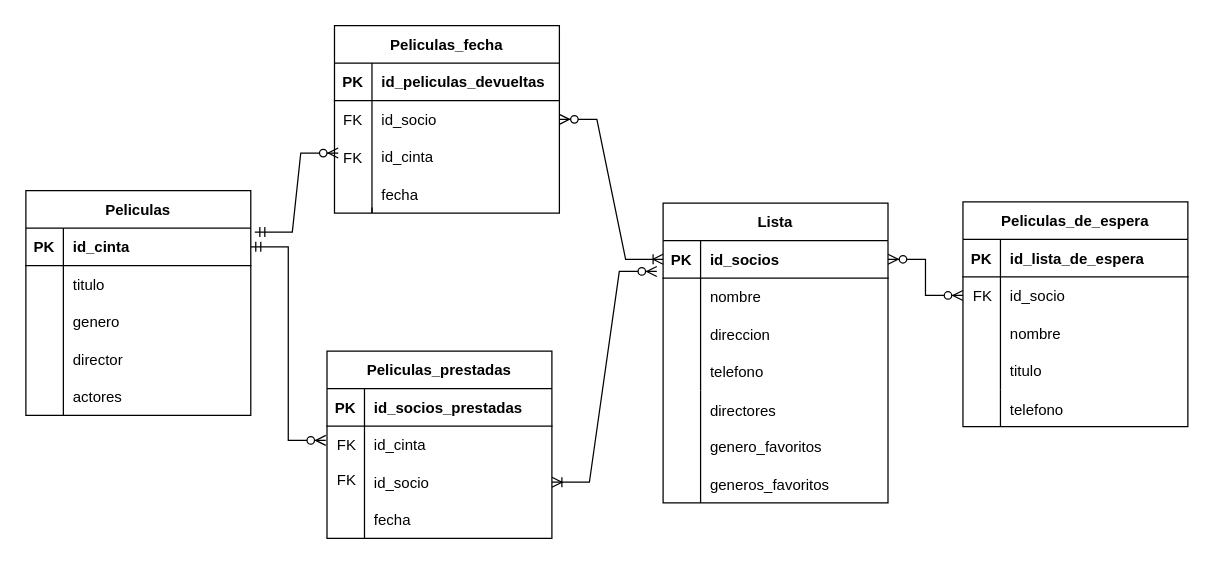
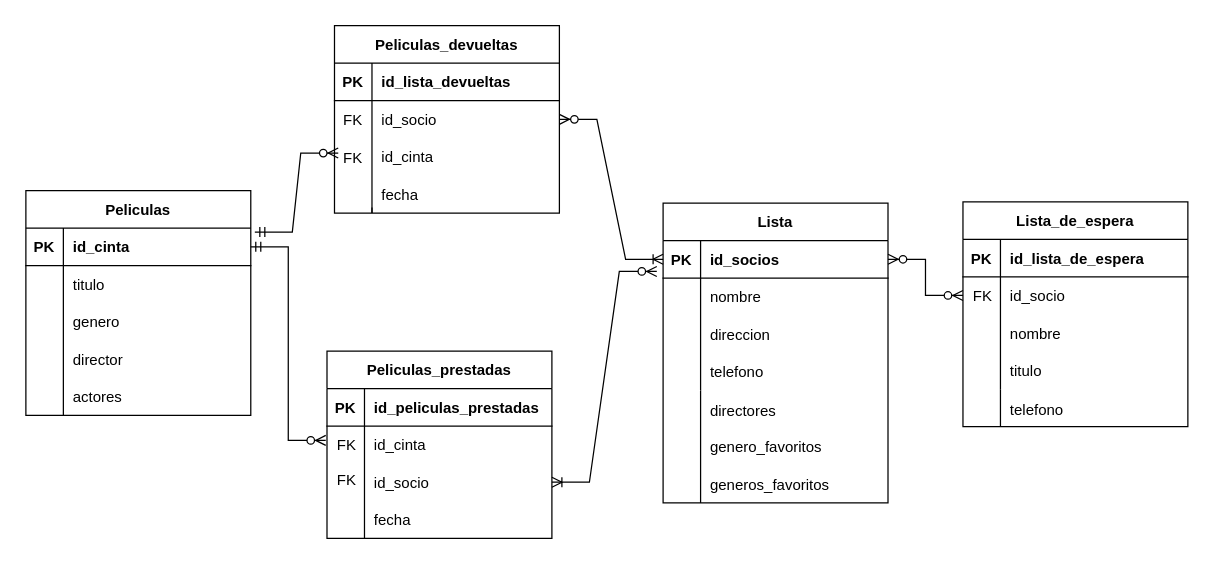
(446, 45) -> (446, 45)
(464, 83) -> (449, 83)
(1075, 221) -> (1075, 221)
(450, 408) -> (458, 408)
